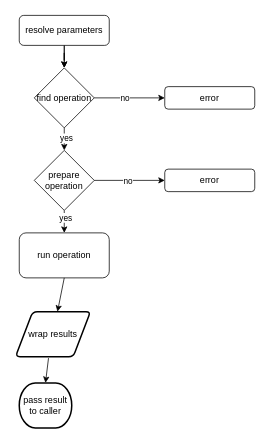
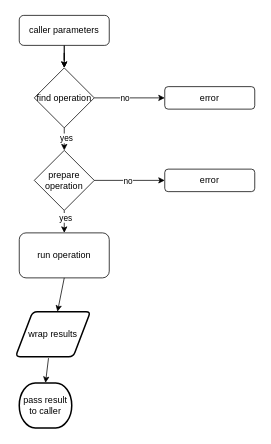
(64, 30) -> (64, 30)
